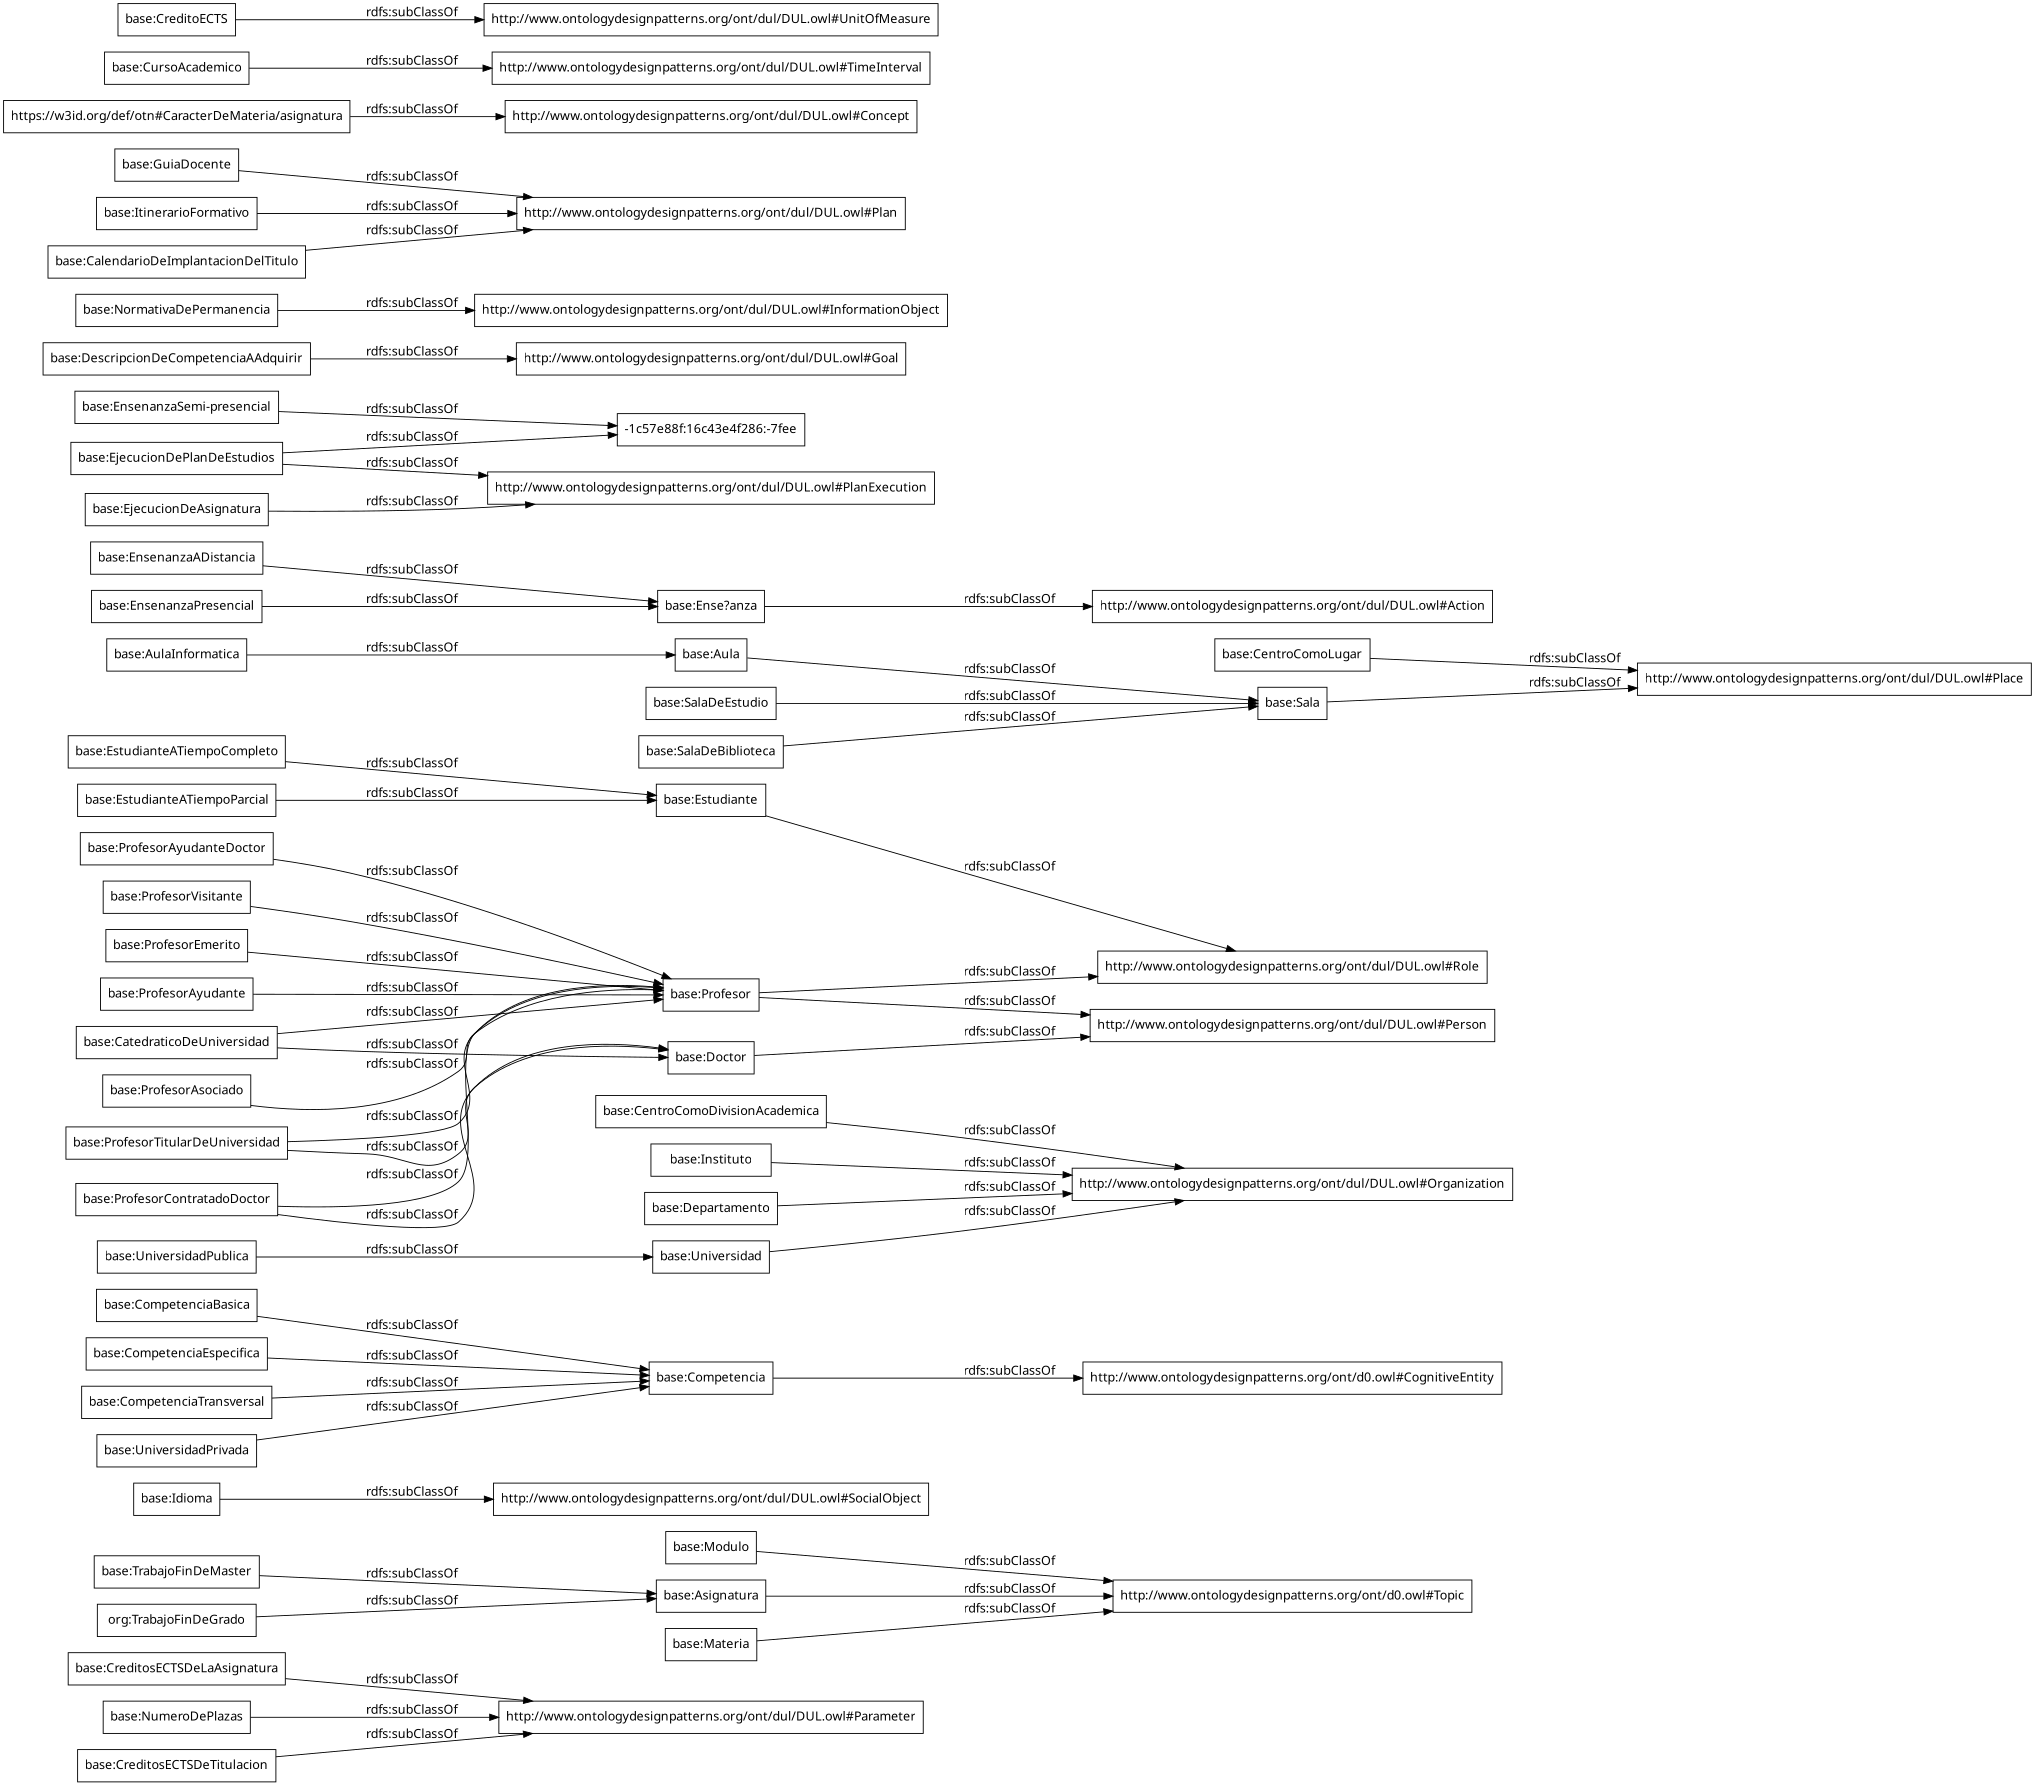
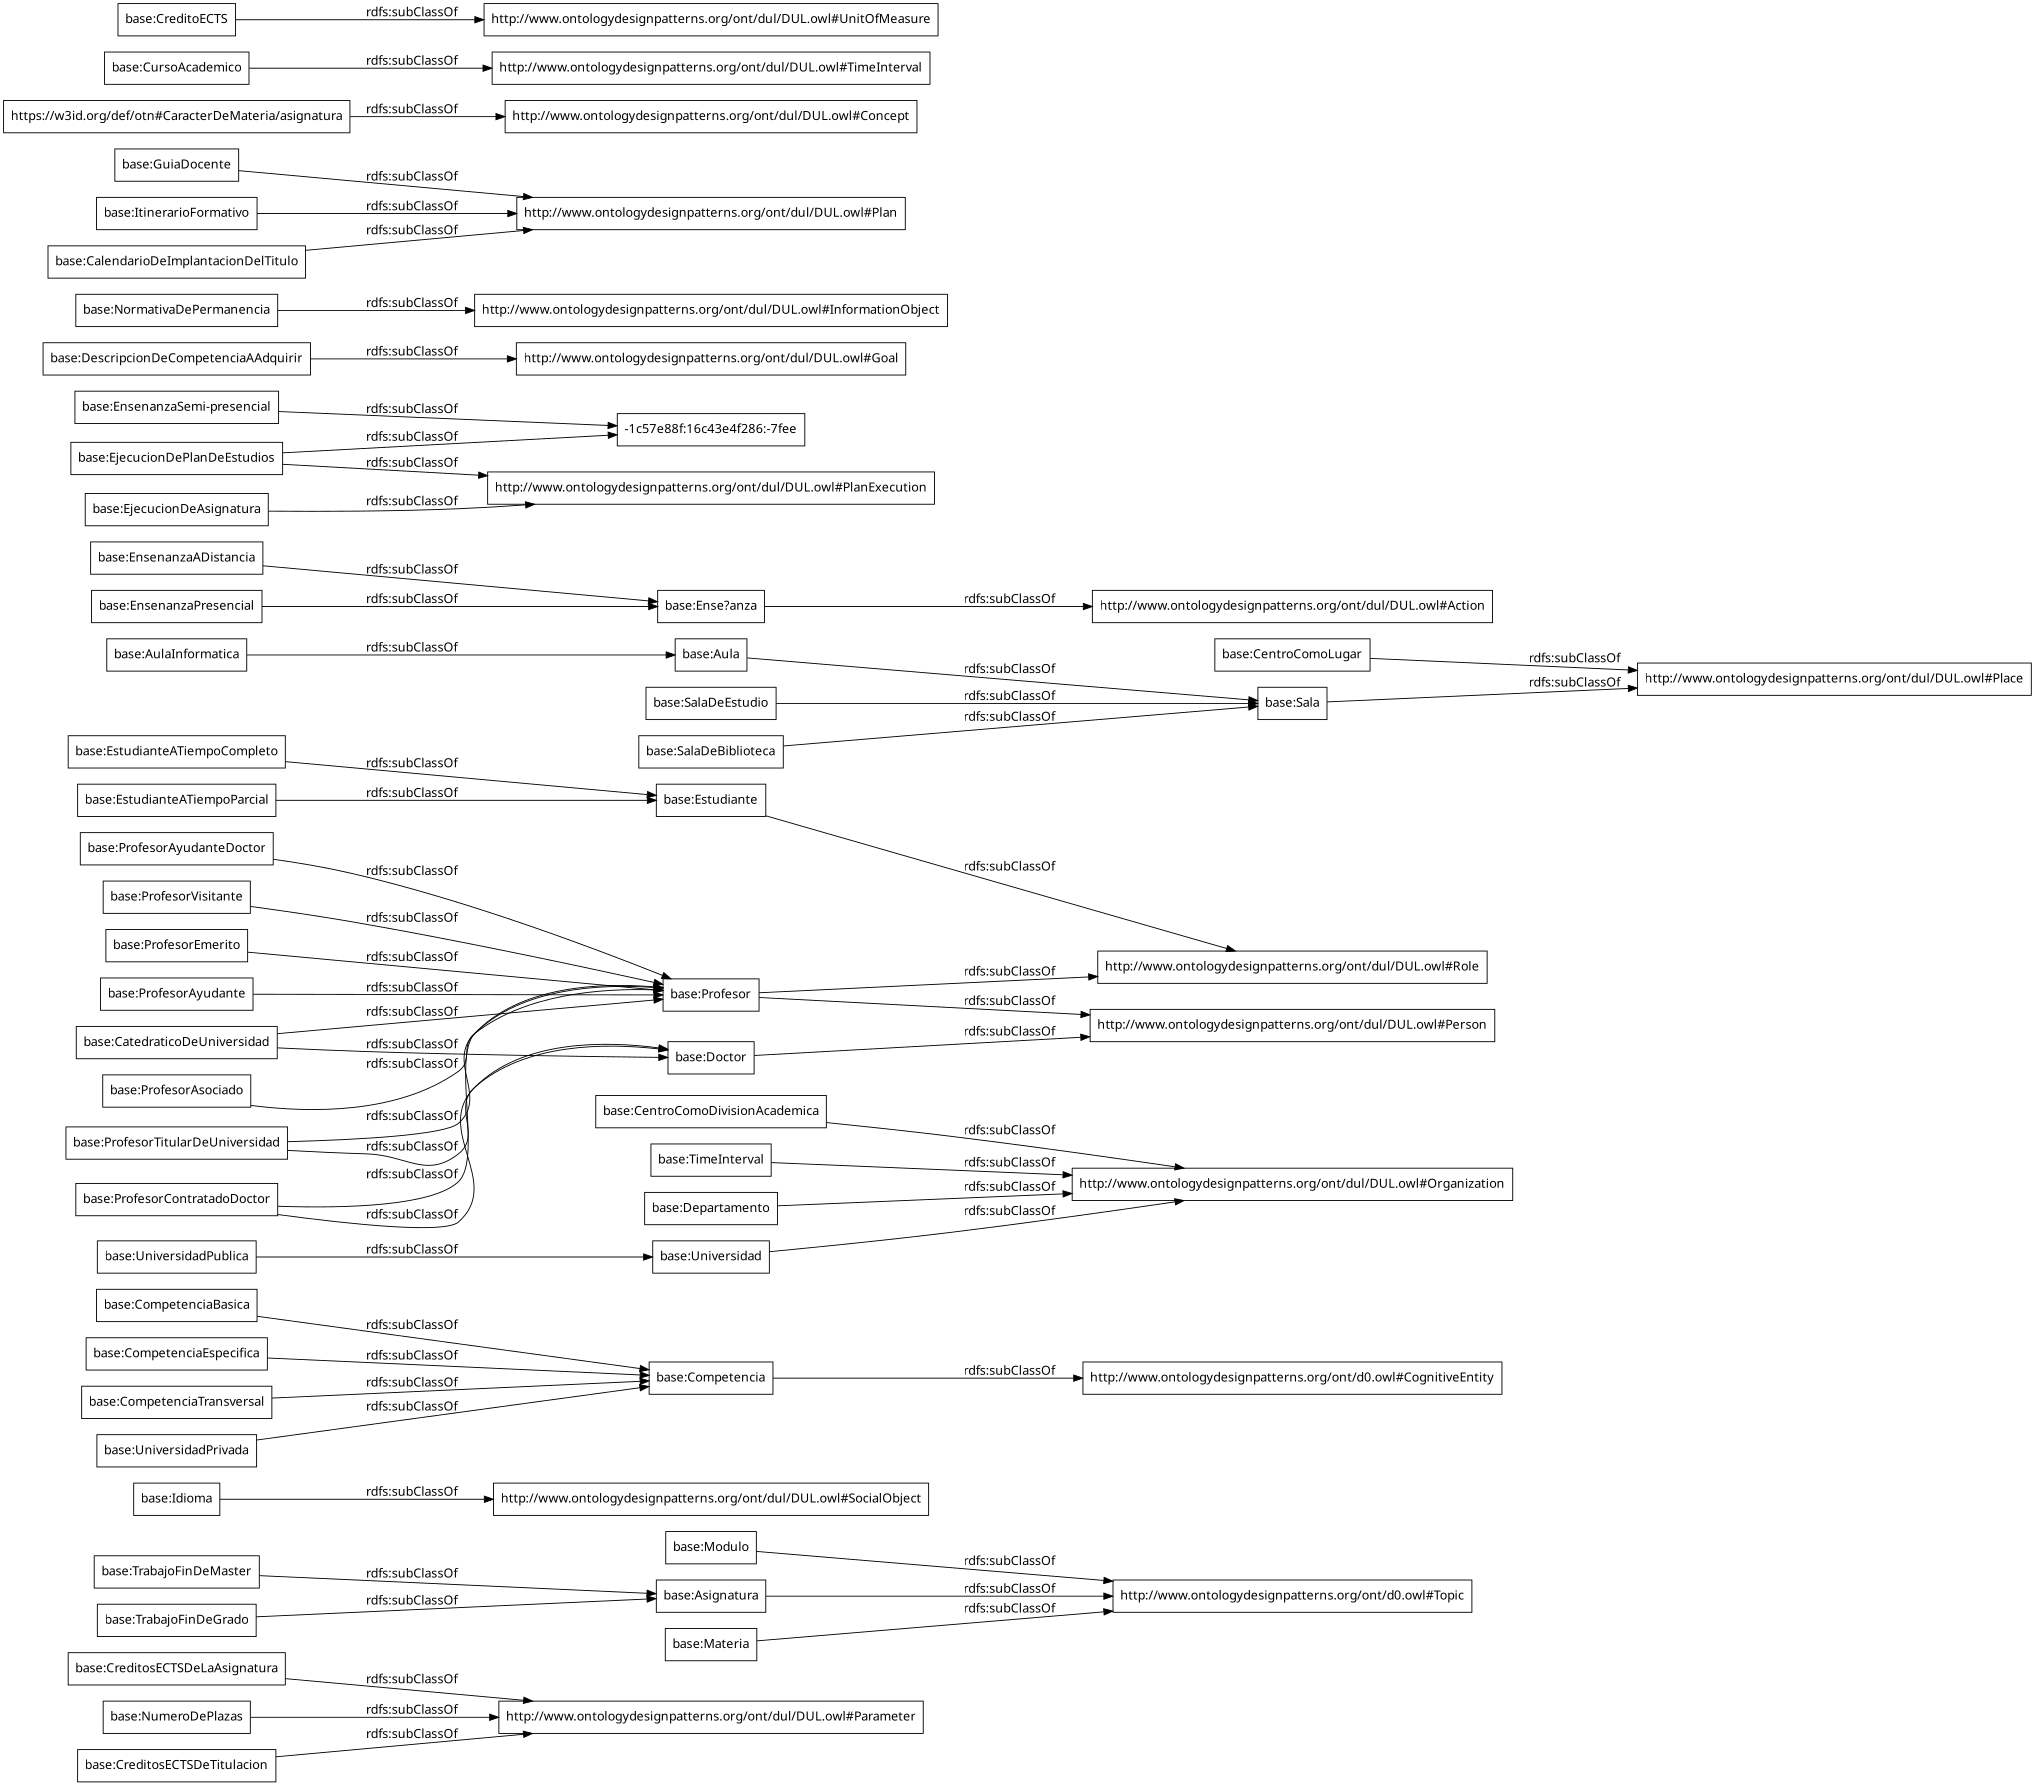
(711, 1160) -> (711, 1160)
(177, 1620) -> (177, 1620)
